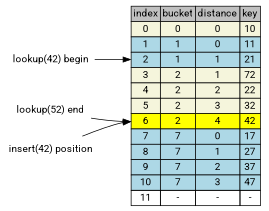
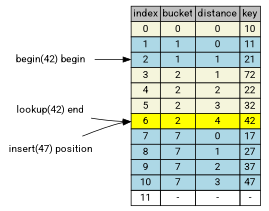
(51, 60) -> (51, 60)
(51, 110) -> (51, 110)
(51, 149) -> (51, 149)
